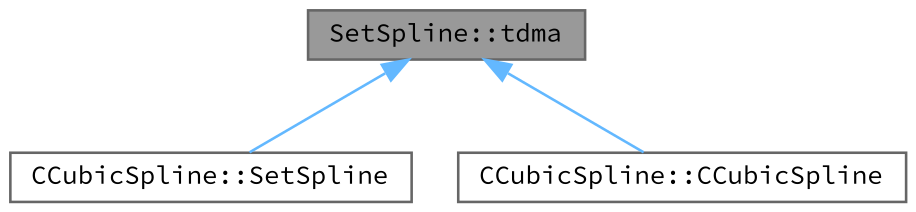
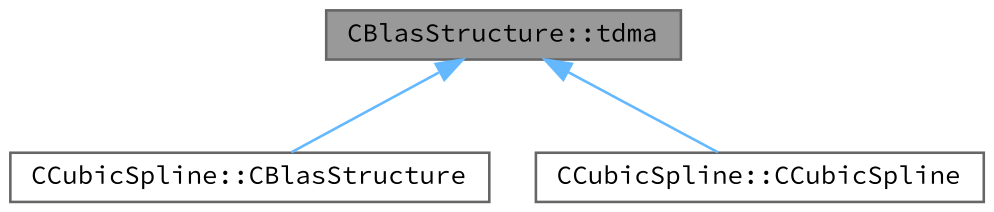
(447, 35) -> (504, 35)
(211, 177) -> (250, 177)
